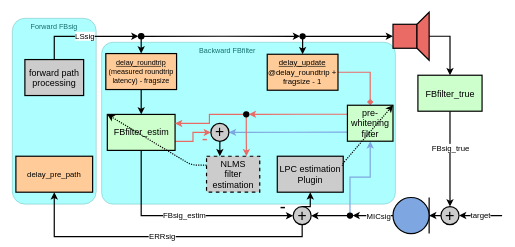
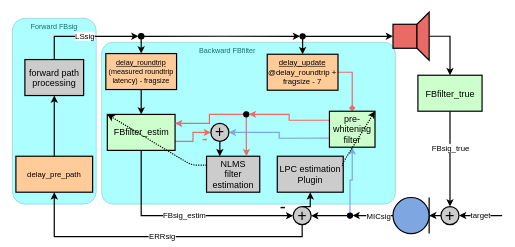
(303, 72) -> (303, 72)
(371, 123) -> (353, 129)
none -> (54, 129)
(233, 174) -> (233, 174)
